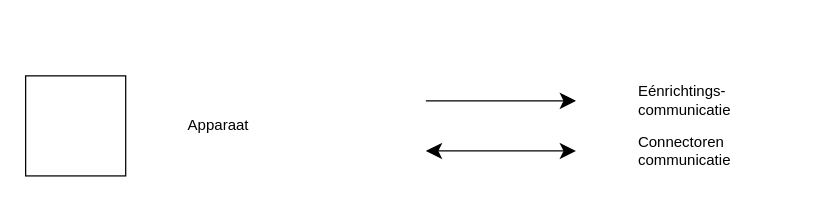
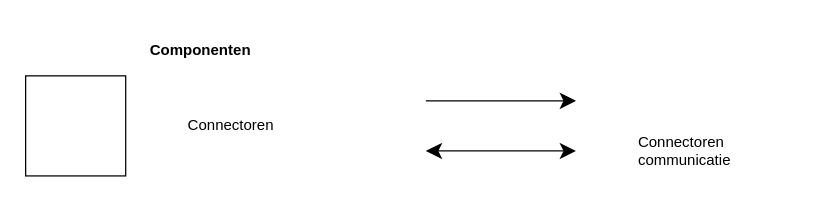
none -> (201, 51)
(713, 101) -> none
(222, 126) -> (234, 126)
